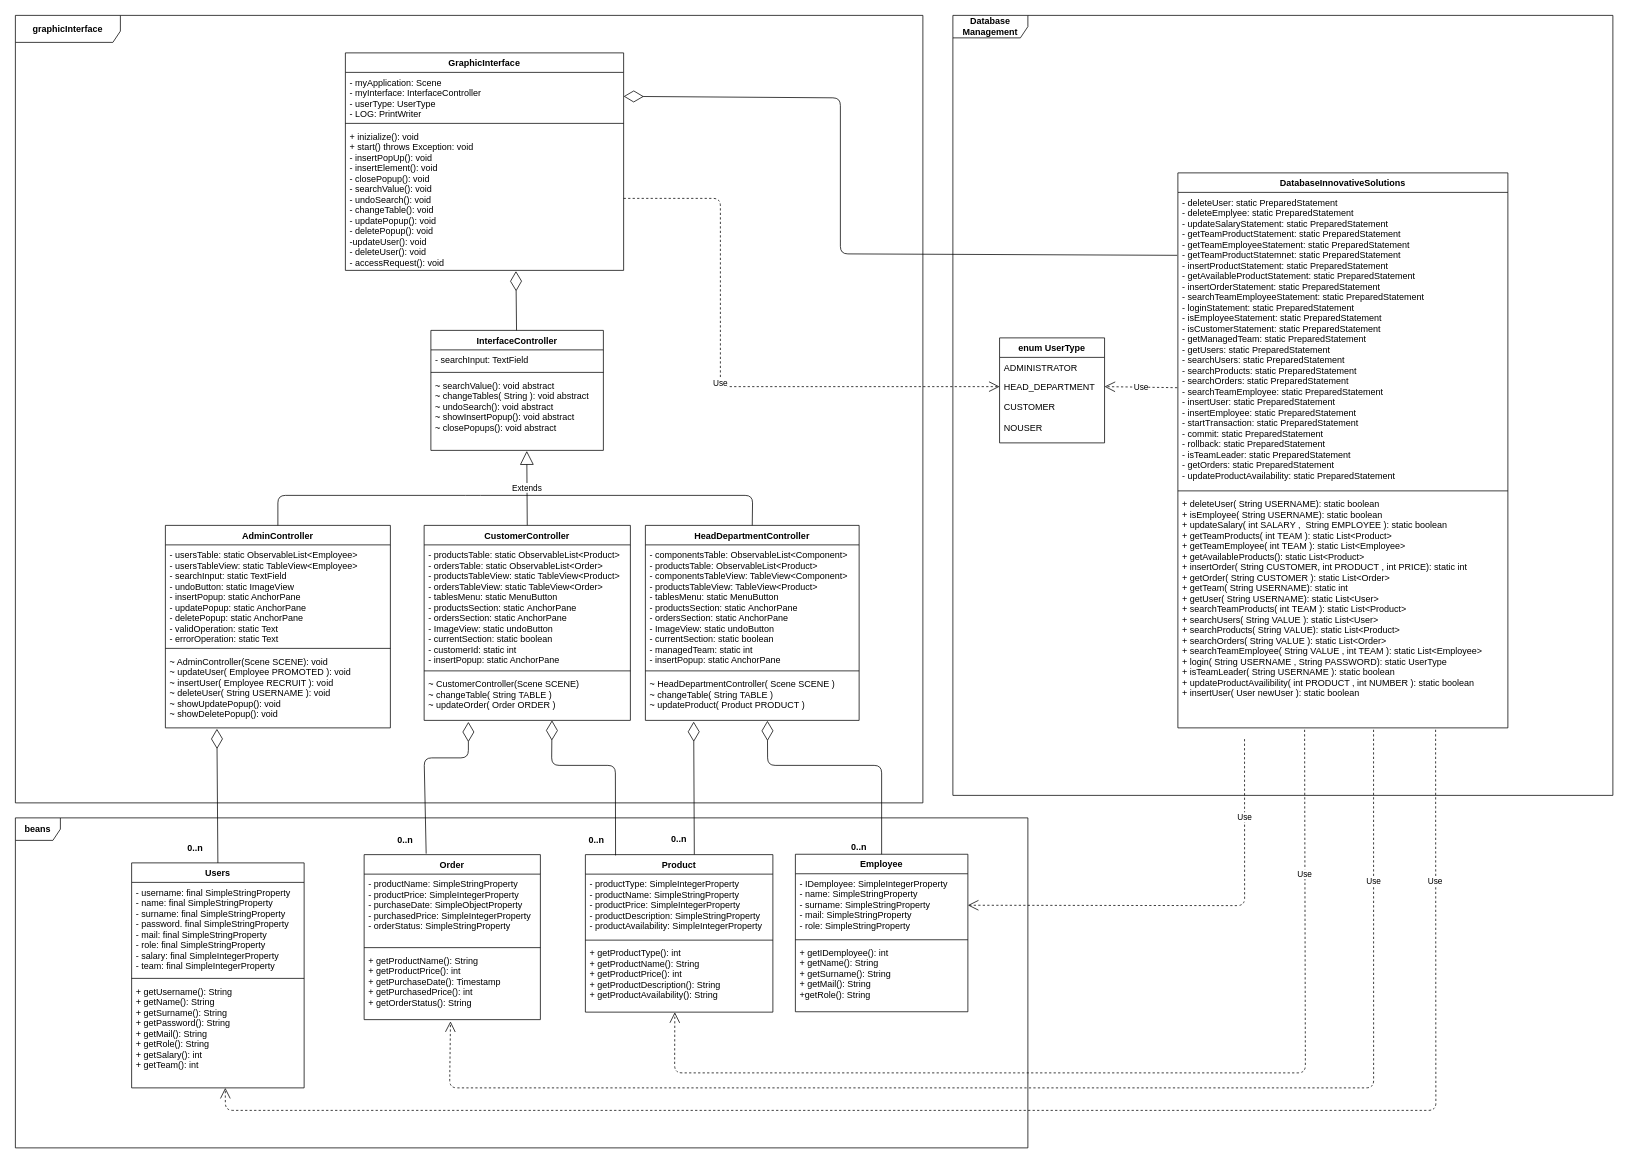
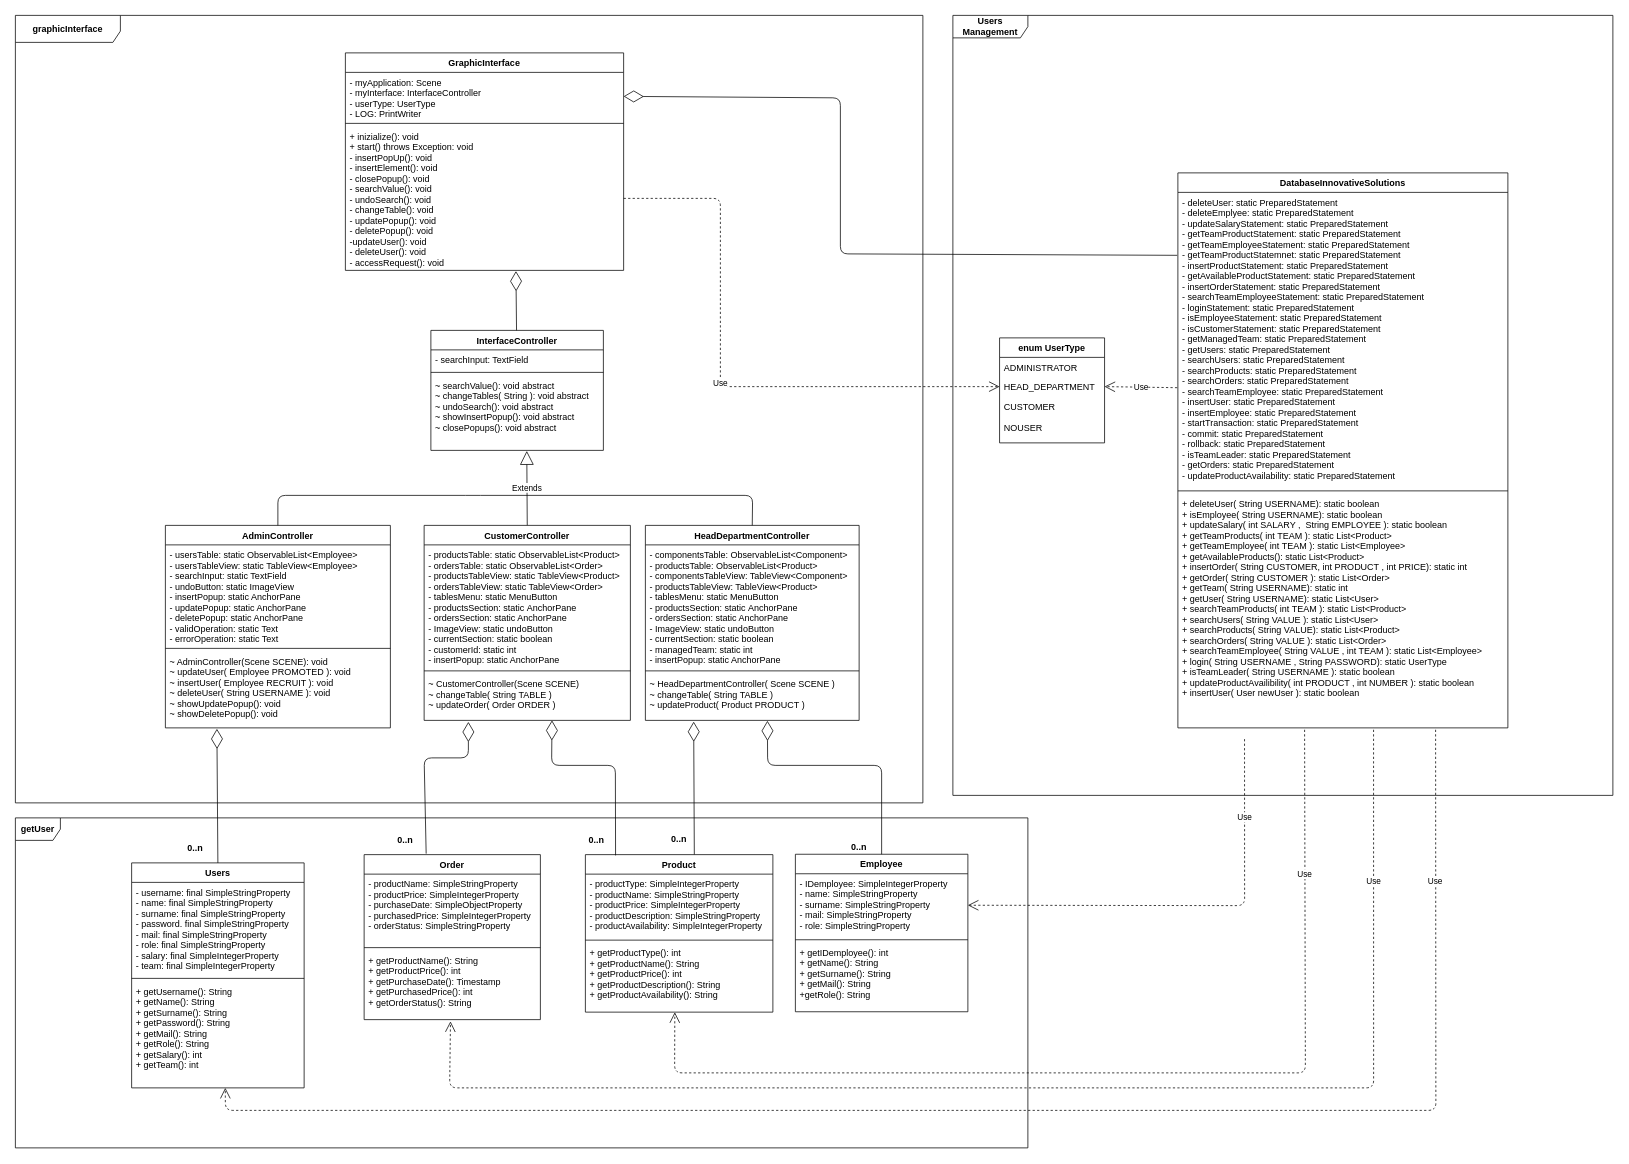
(990, 27) -> (990, 27)
(38, 829) -> (38, 829)
